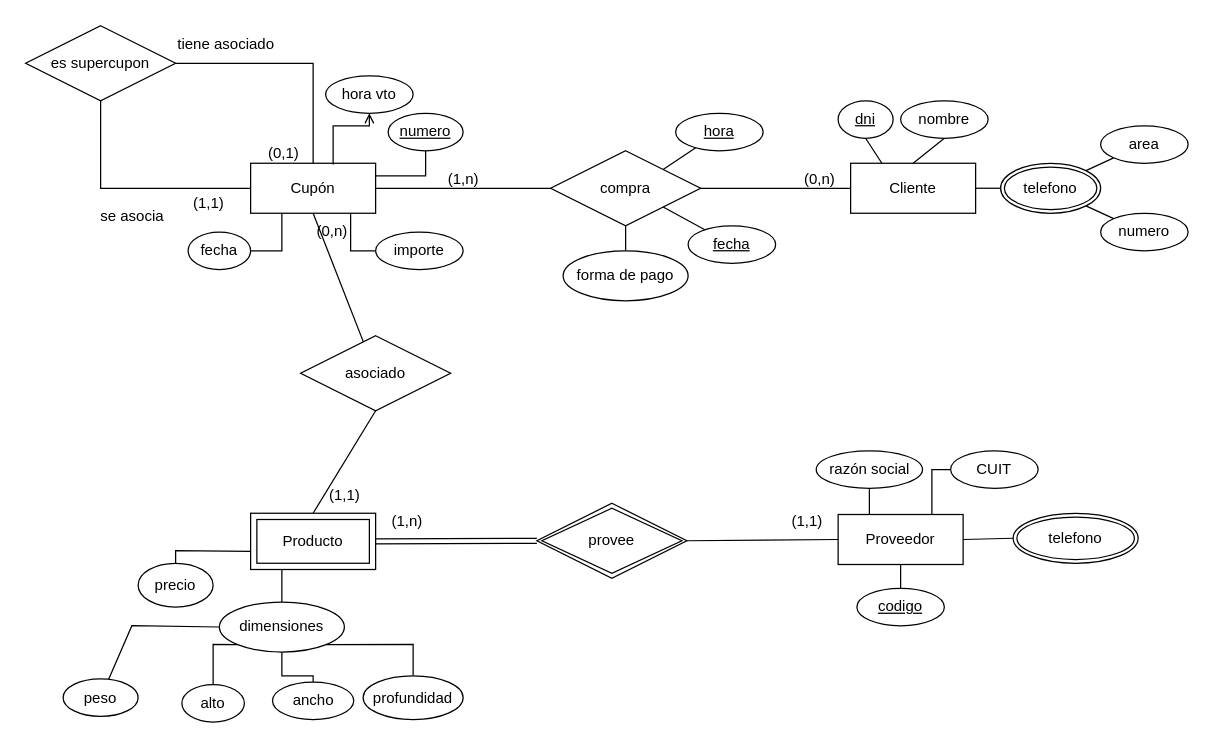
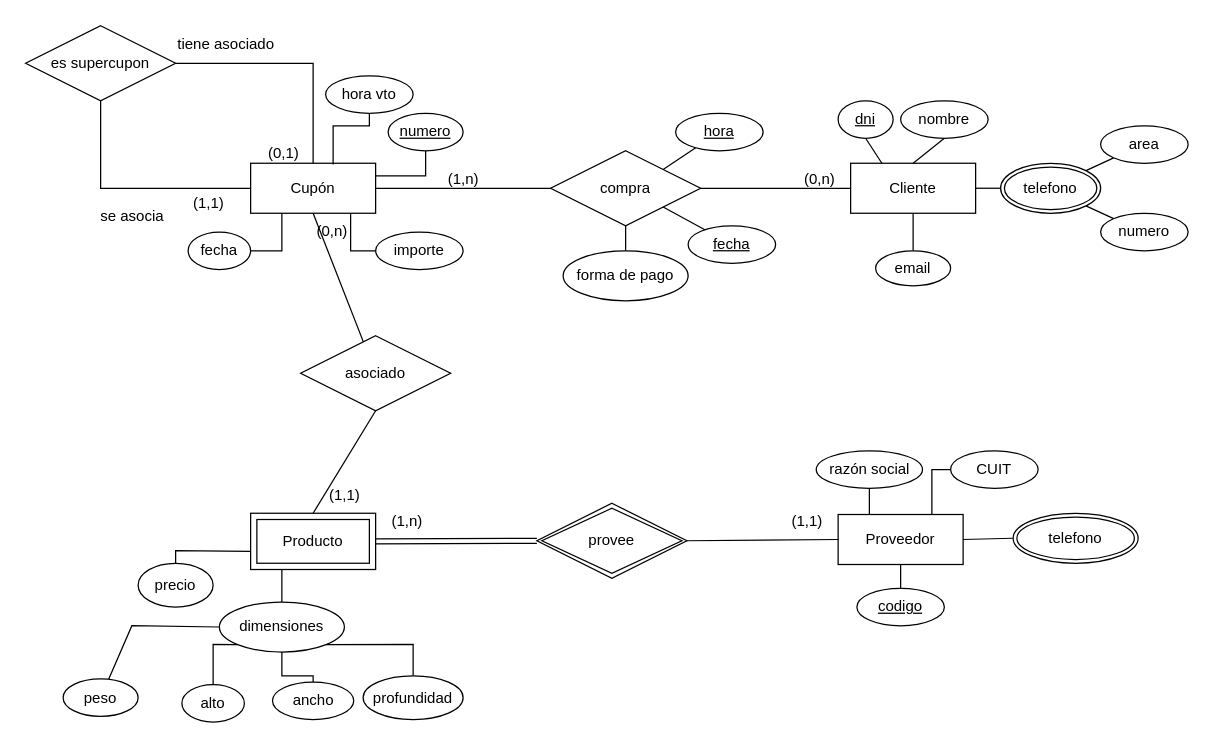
(369, 119) -> (369, 117)
none -> (913, 231)
none -> (913, 268)
